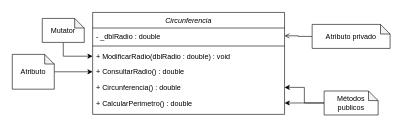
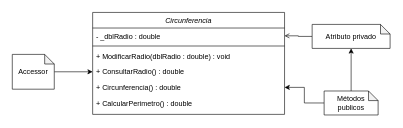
(63, 30) -> none
(63, 55) -> none
(33, 72) -> (33, 72)
(290, 103) -> (351, 53)
